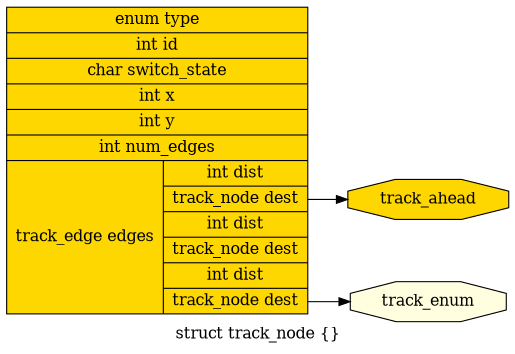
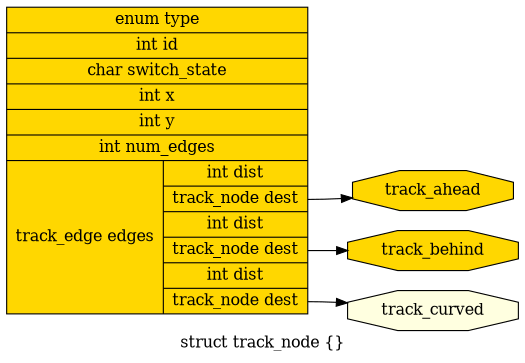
none -> (433, 251)
(428, 302) -> (433, 311)
